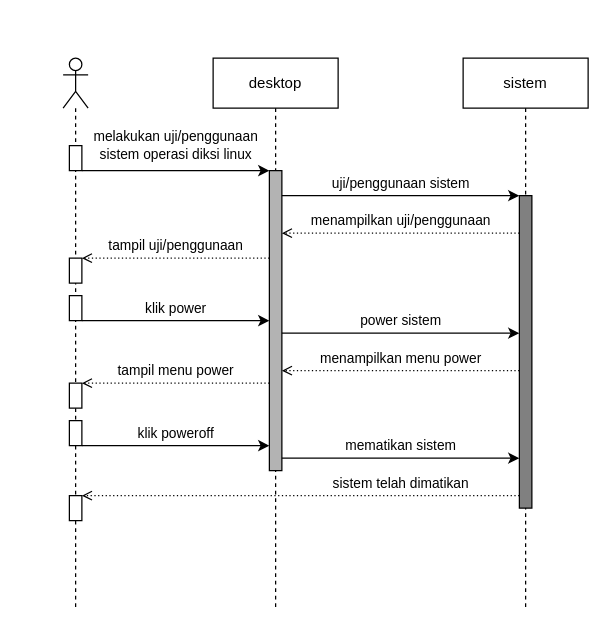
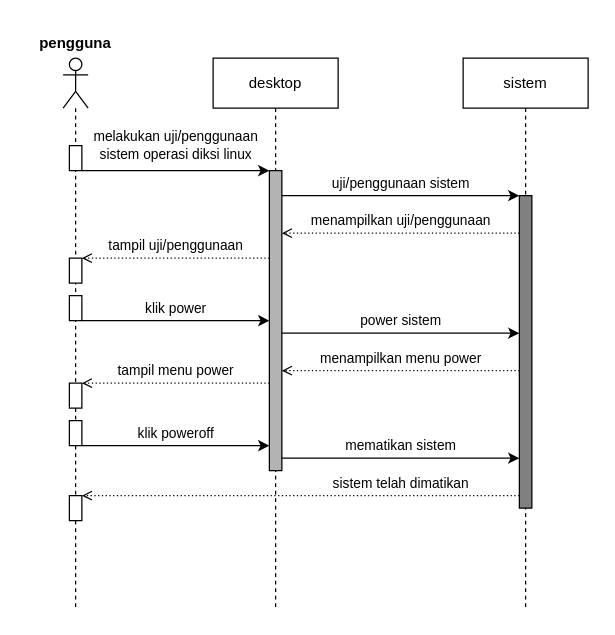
none -> (76, 42)
